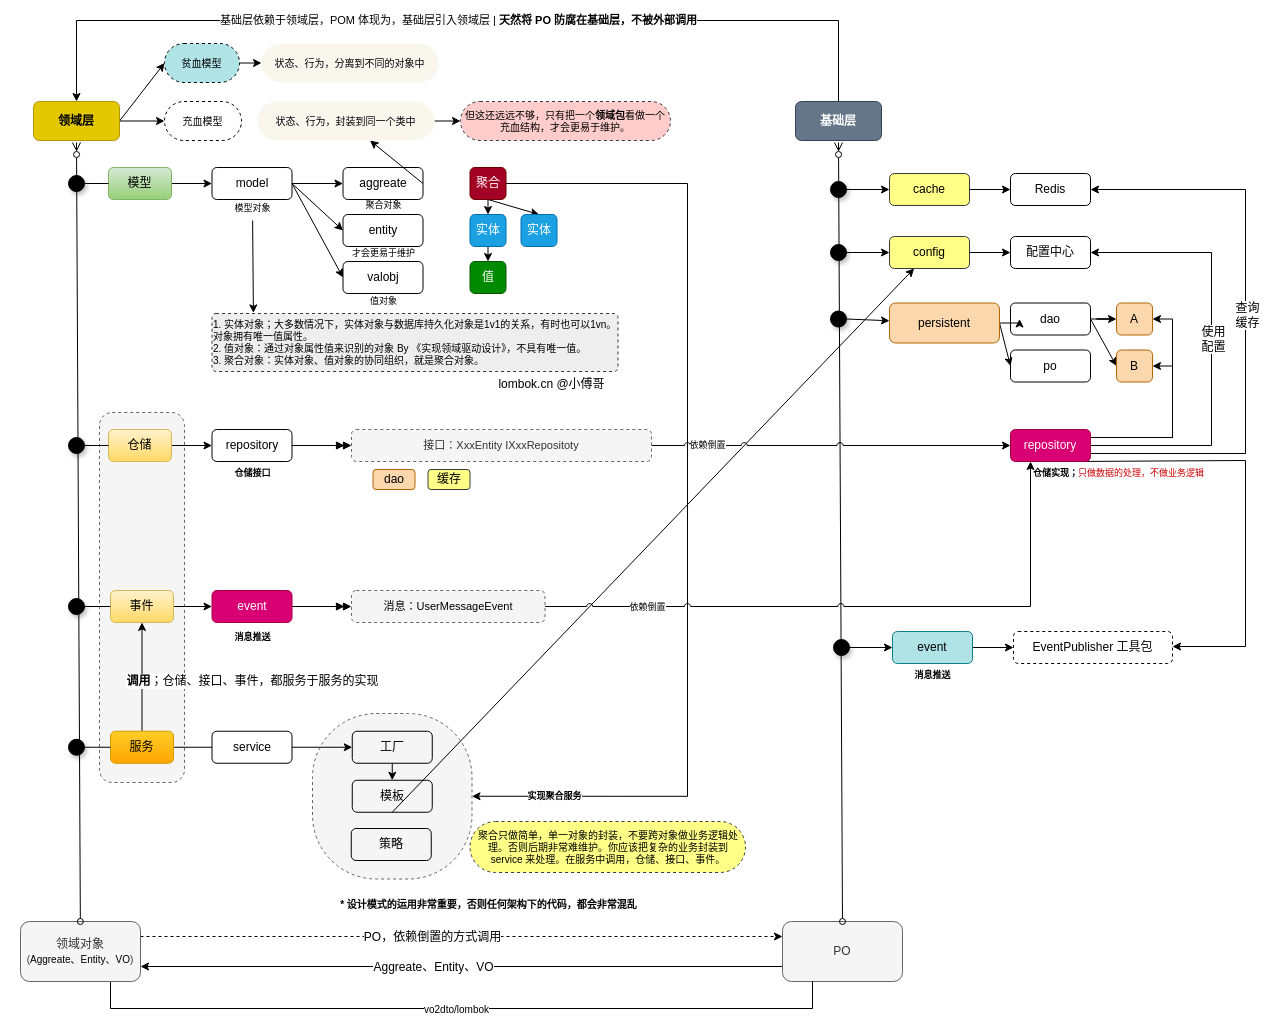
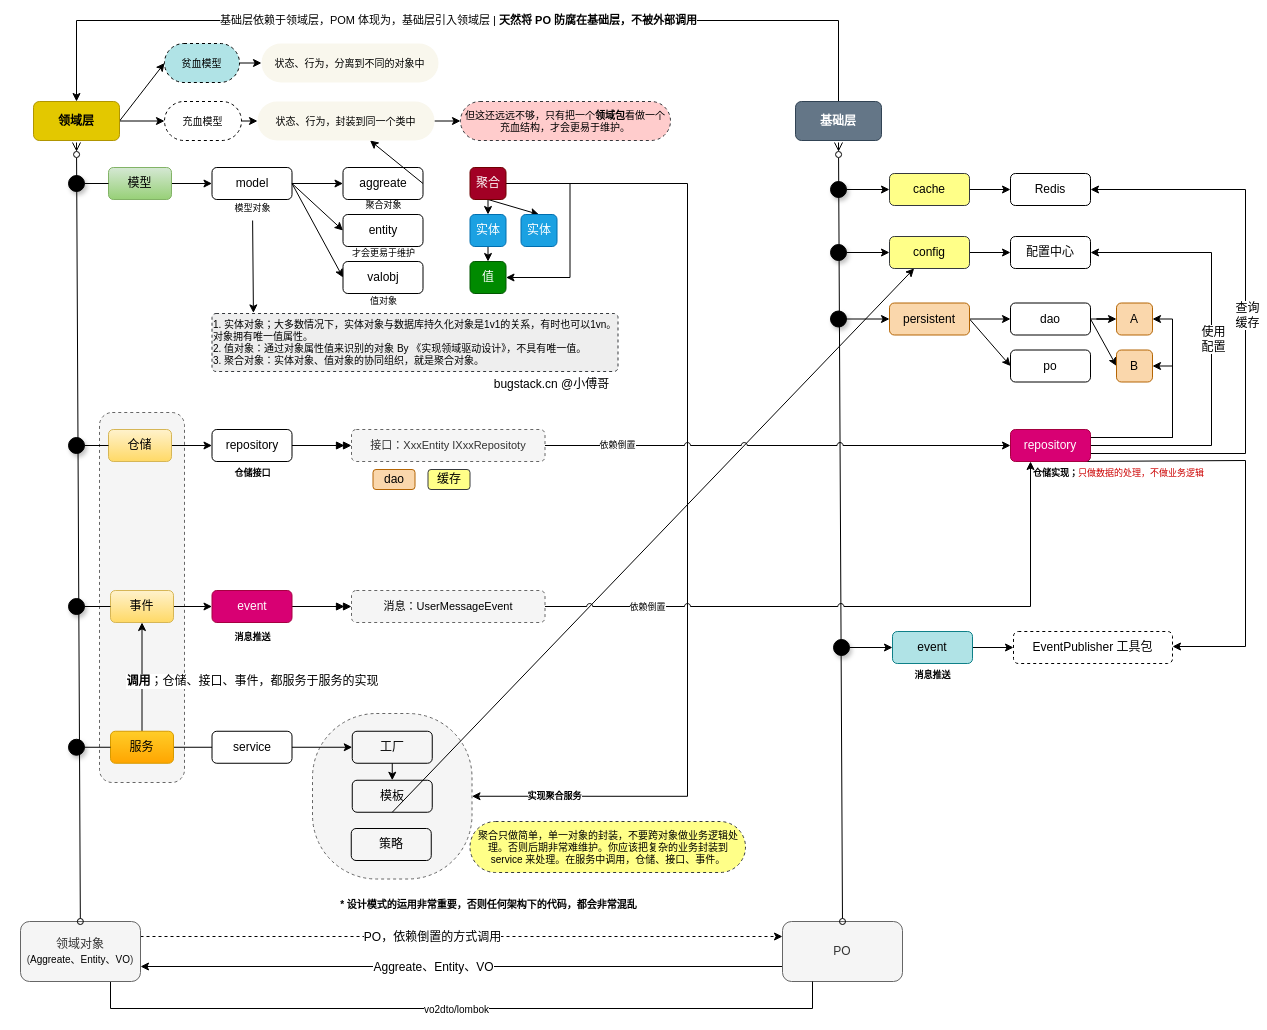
none -> (246, 121)
none -> (570, 260)
(945, 323) -> (930, 319)
(552, 385) -> (552, 385)
(502, 446) -> (448, 446)
